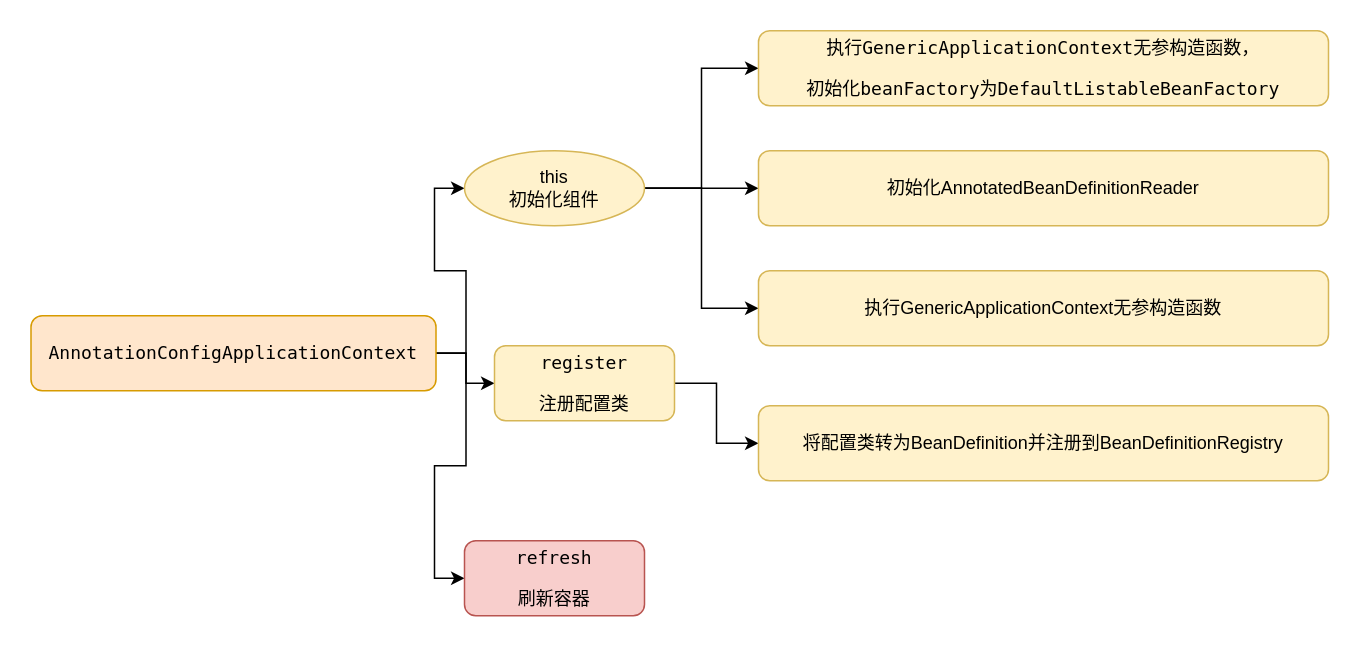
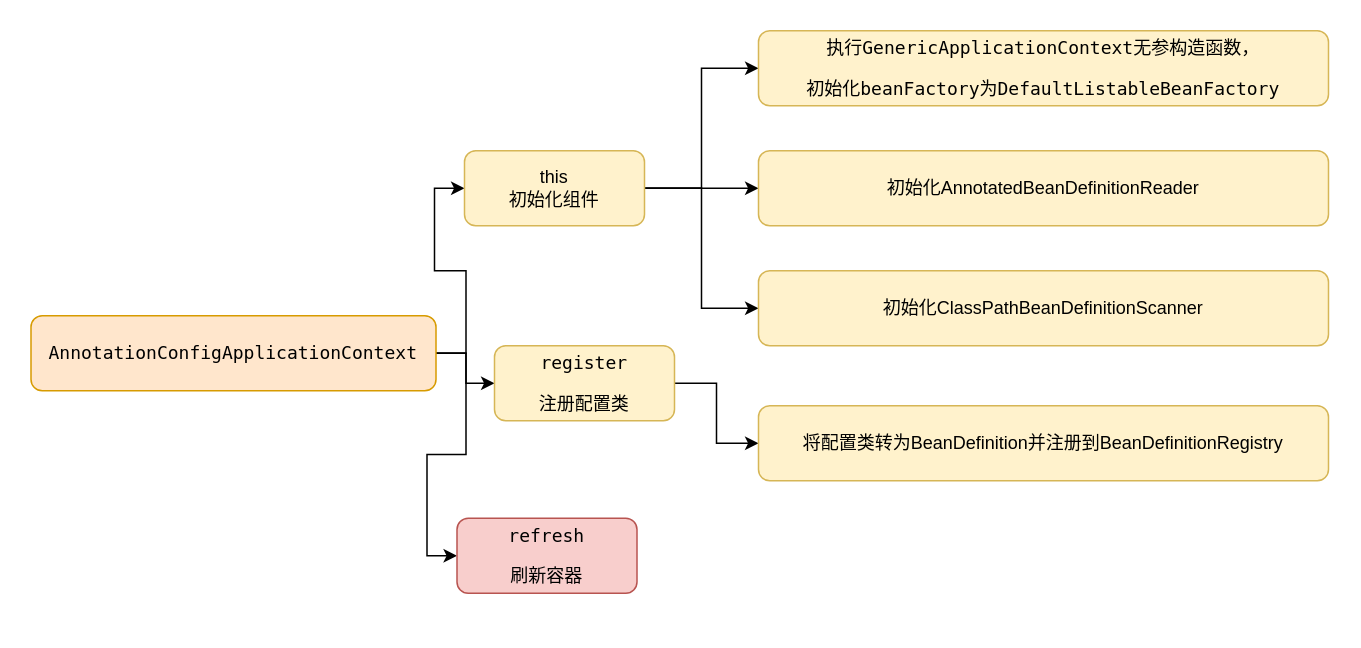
(554, 188) -> (554, 188)
(1043, 308) -> (1043, 308)
(554, 578) -> (547, 556)
